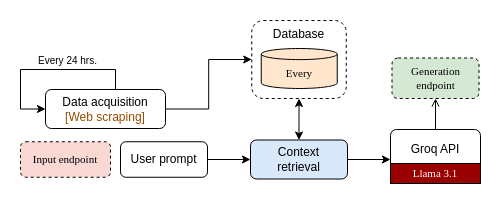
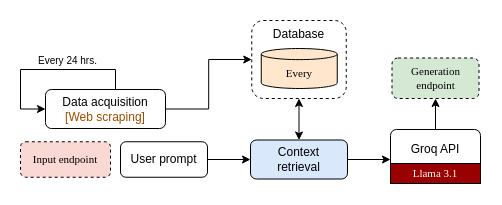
(436, 105) -> (436, 107)
